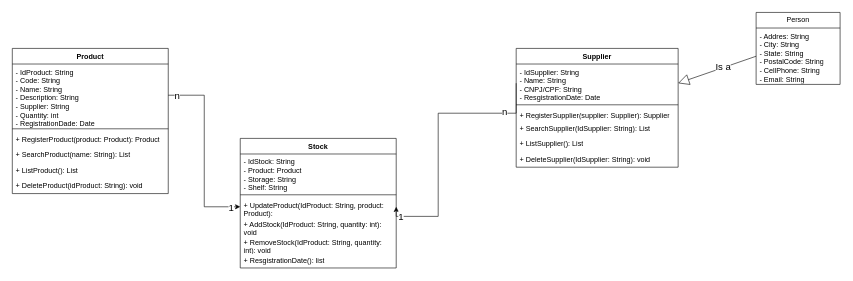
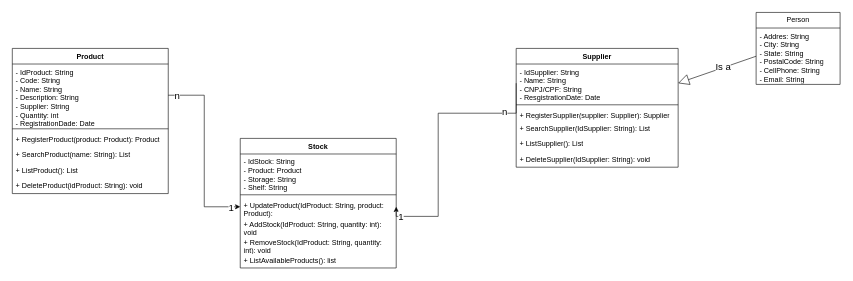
(292, 261) -> (298, 261)
